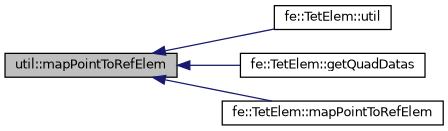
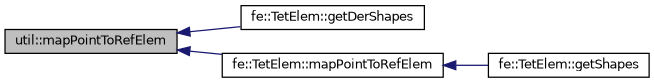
(333, 18) -> (333, 18)
(333, 65) -> none
none -> (569, 65)
